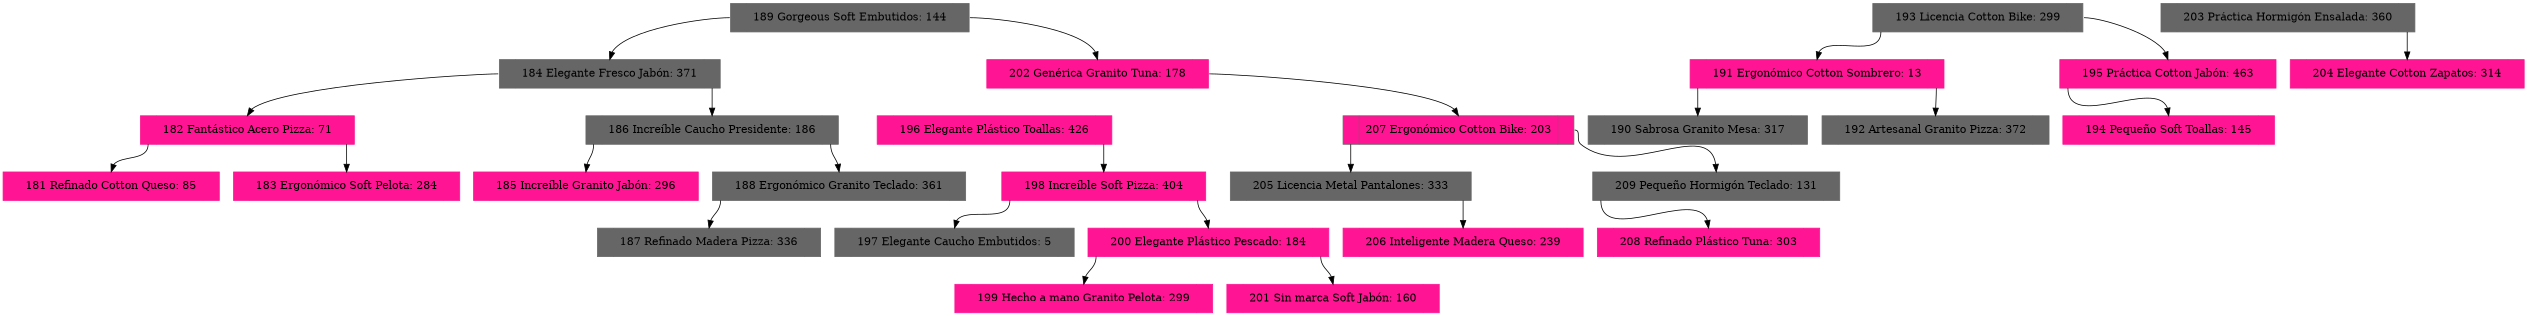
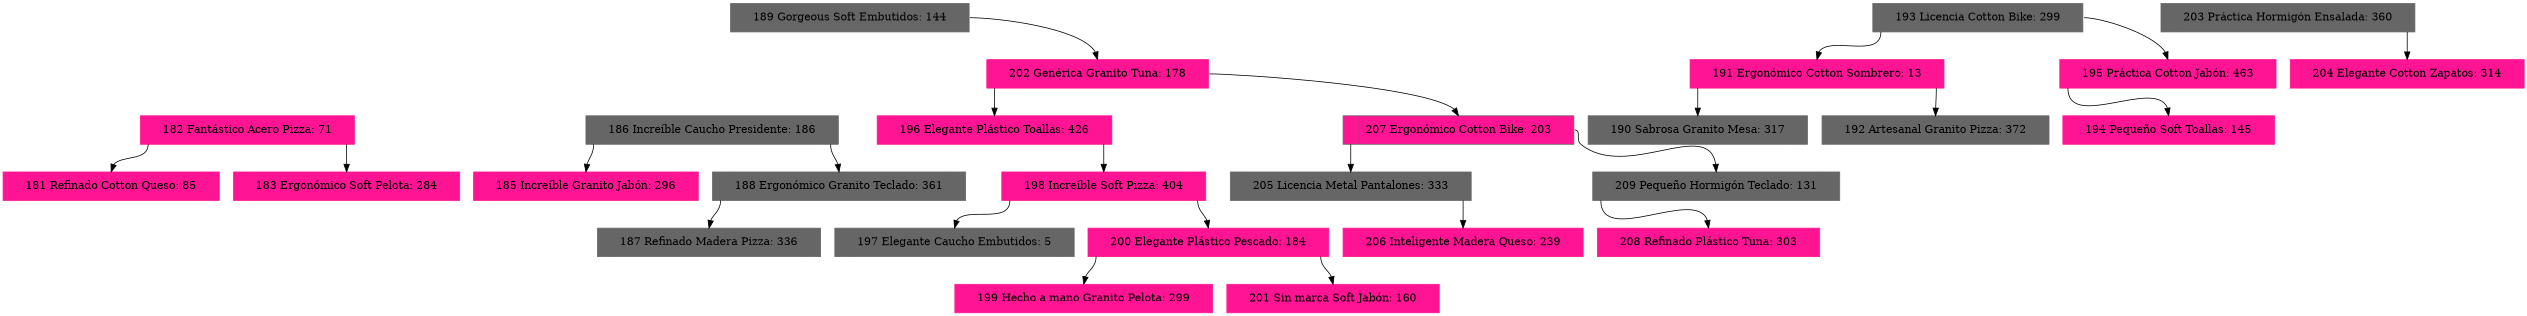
(610, 74) -> none
none -> (995, 98)
